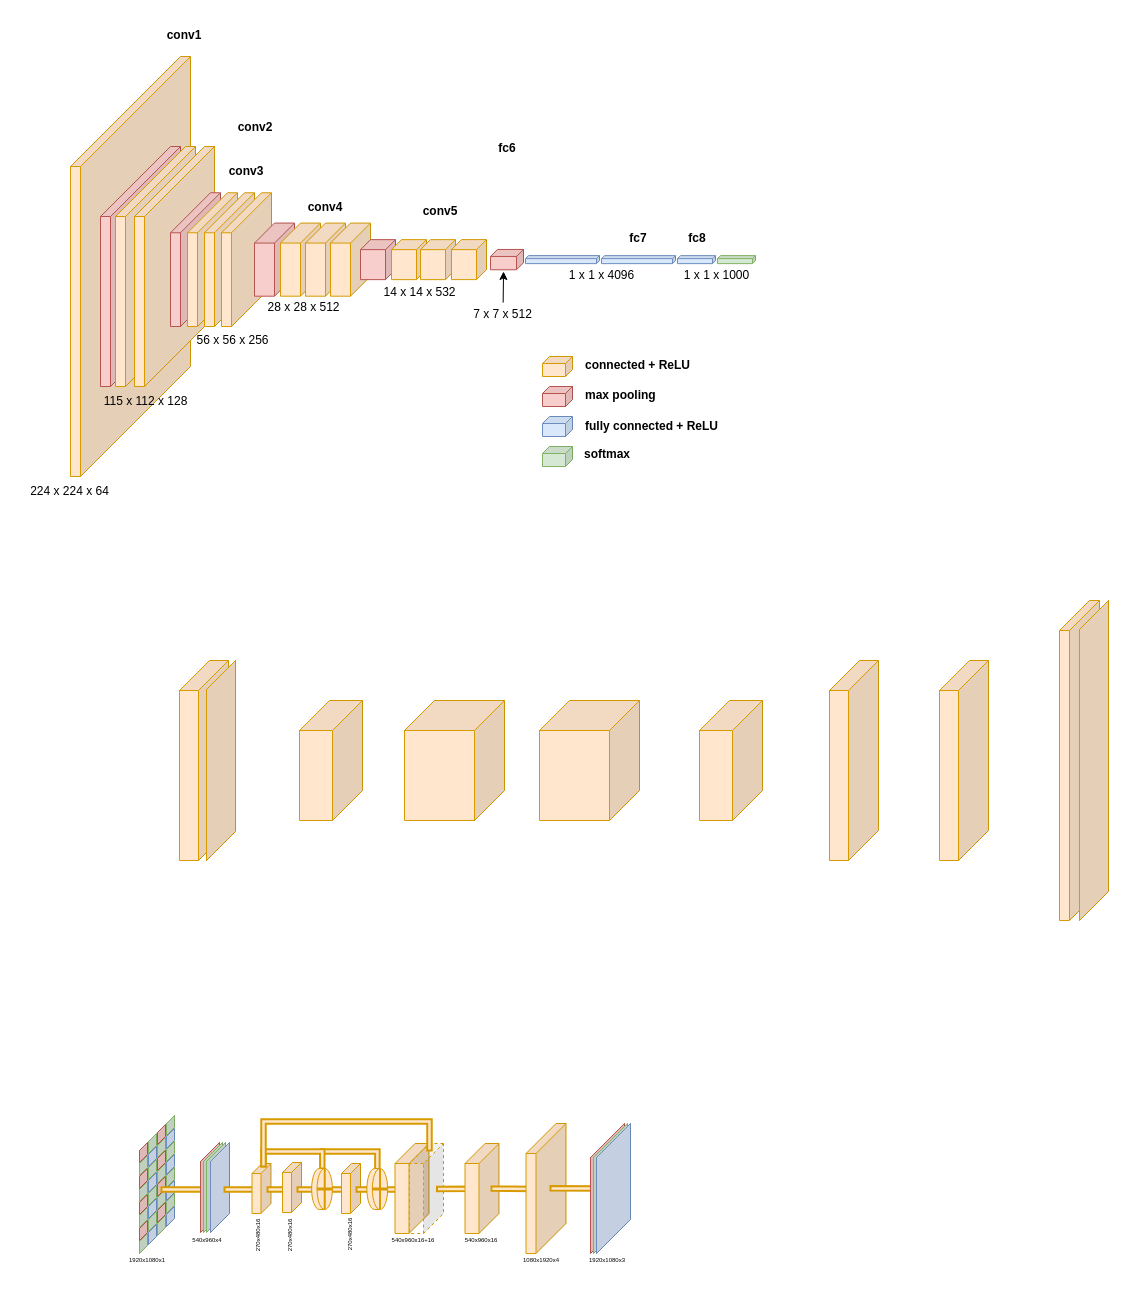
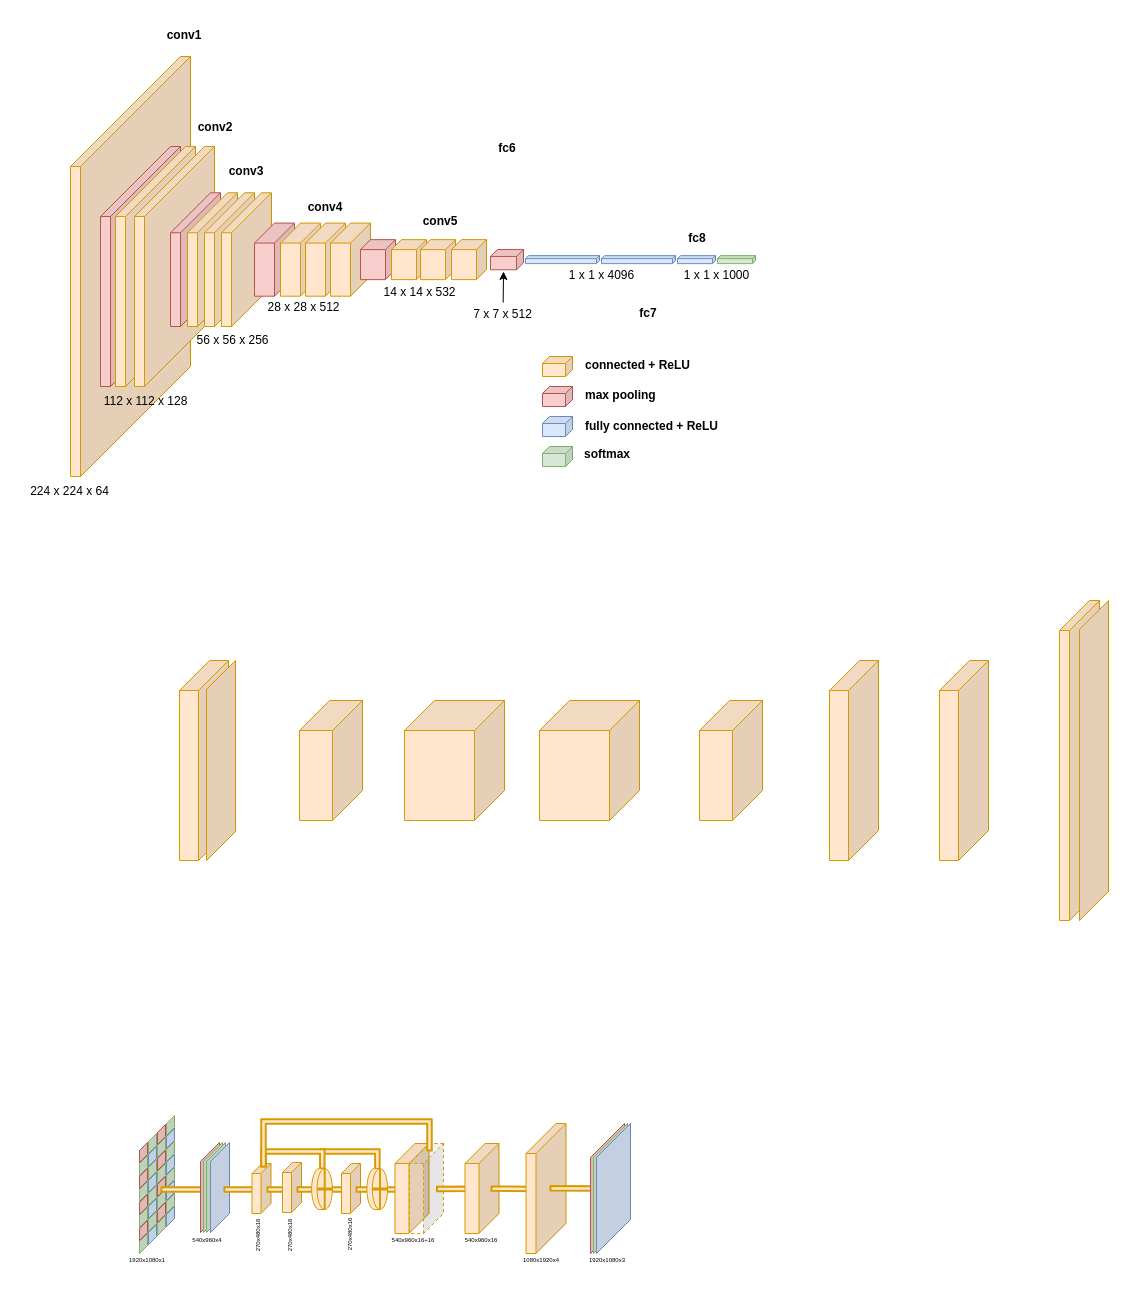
(256, 128) -> (216, 128)
(441, 212) -> (441, 222)
(639, 238) -> (649, 313)
(146, 402) -> (146, 402)
